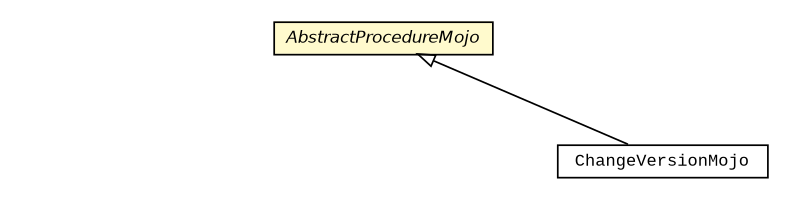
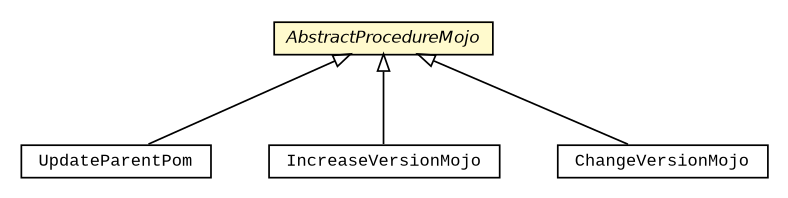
none -> (115, 161)
none -> (384, 161)
